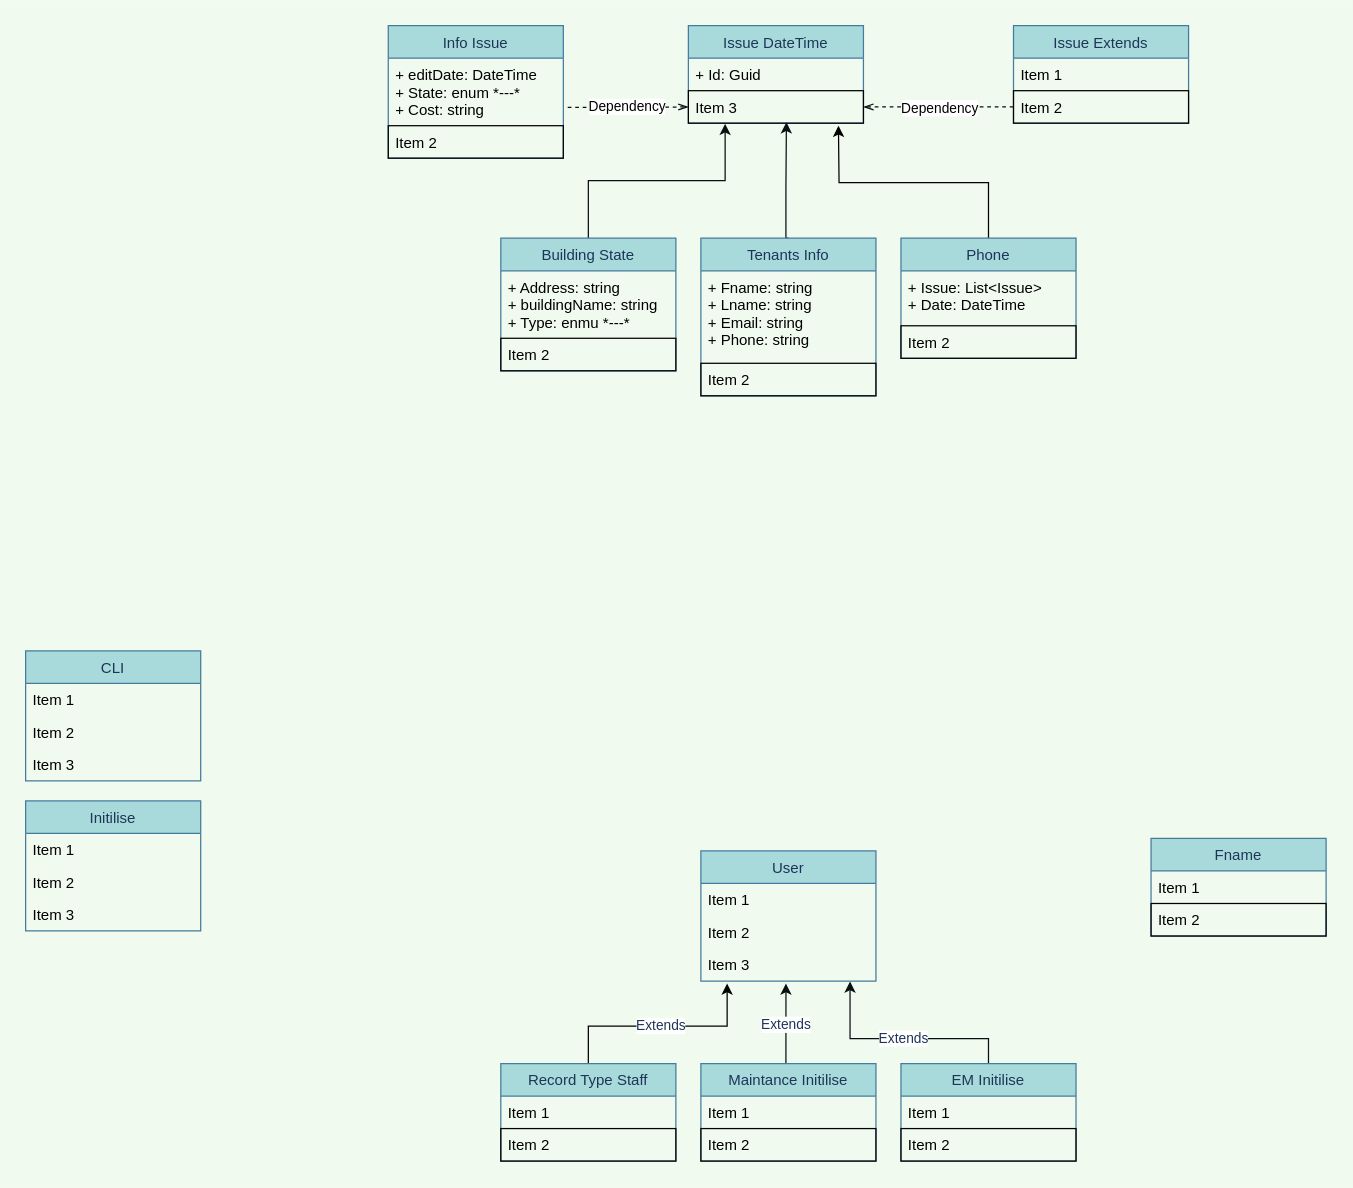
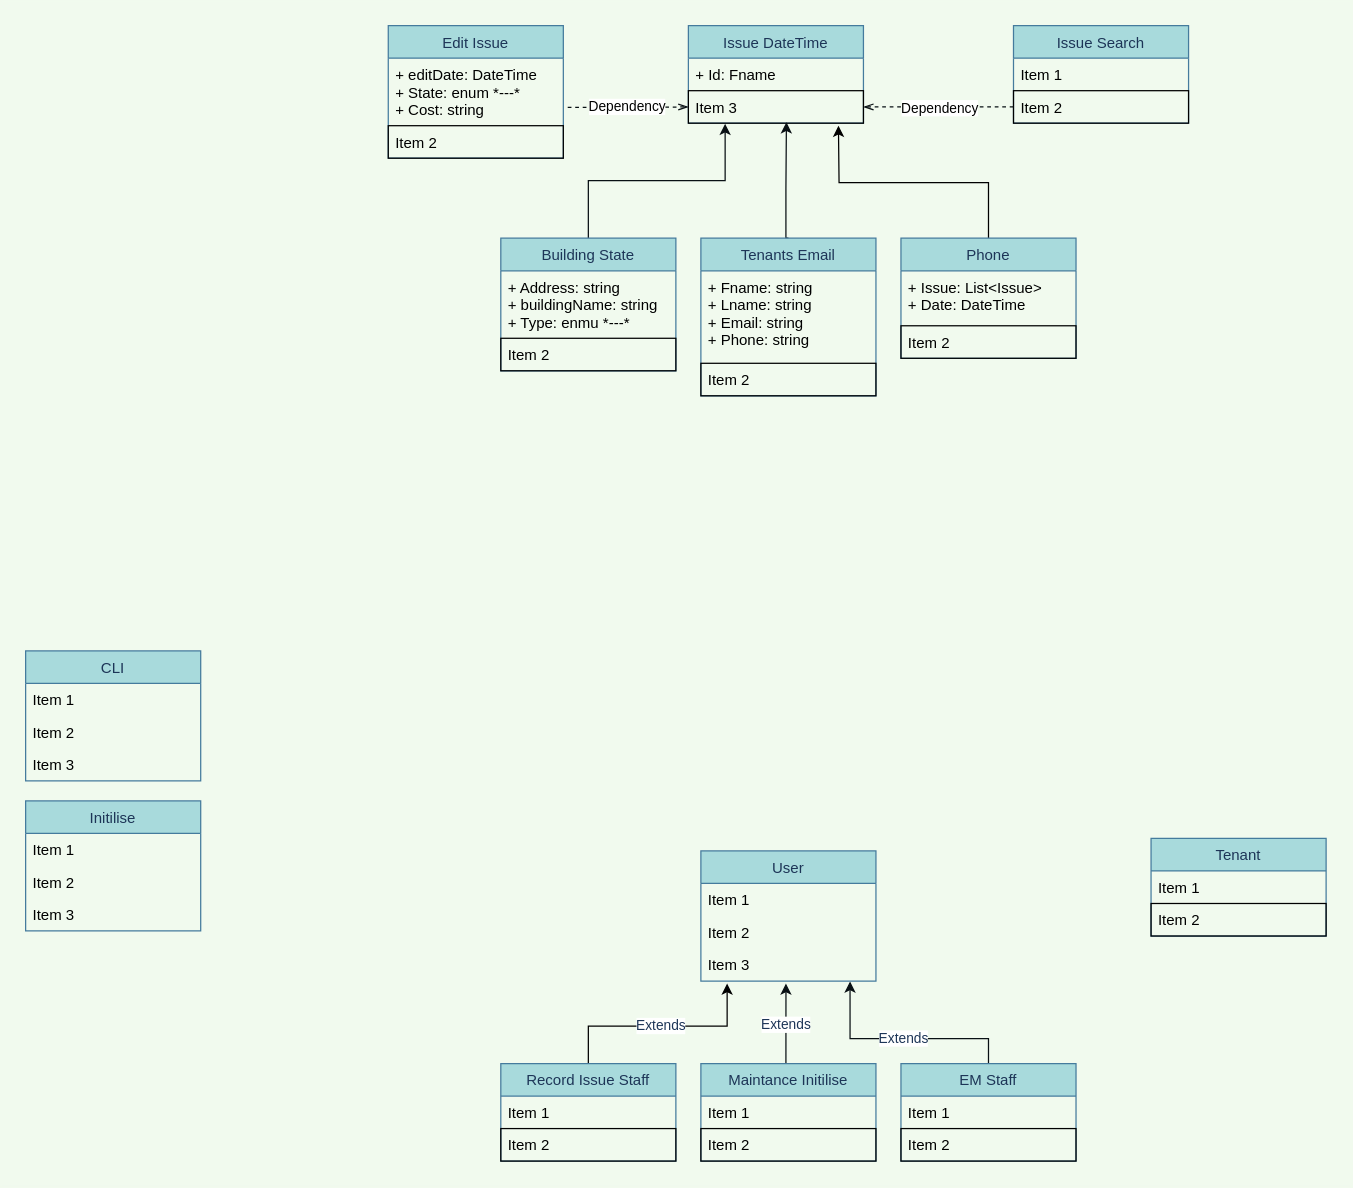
(475, 43) -> (475, 43)
(1100, 43) -> (1100, 43)
(729, 75) -> (735, 75)
(788, 255) -> (788, 255)
(1238, 855) -> (1238, 855)
(588, 1080) -> (588, 1080)
(988, 1080) -> (988, 1080)
